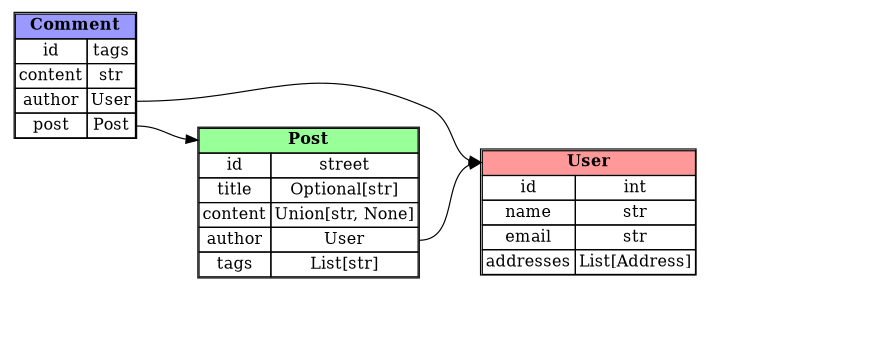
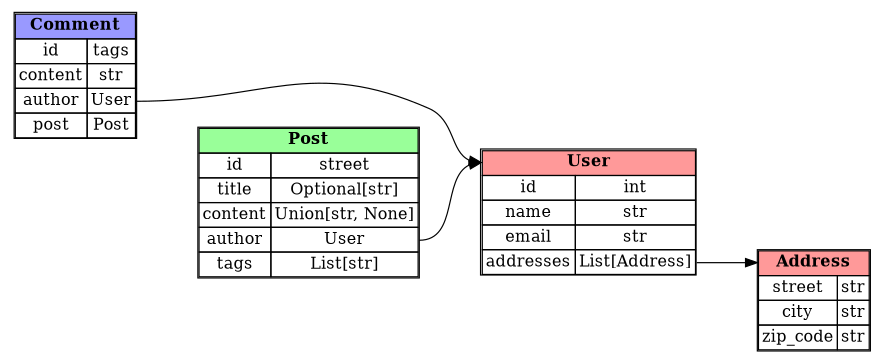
(162, 131) -> none
none -> (814, 300)
